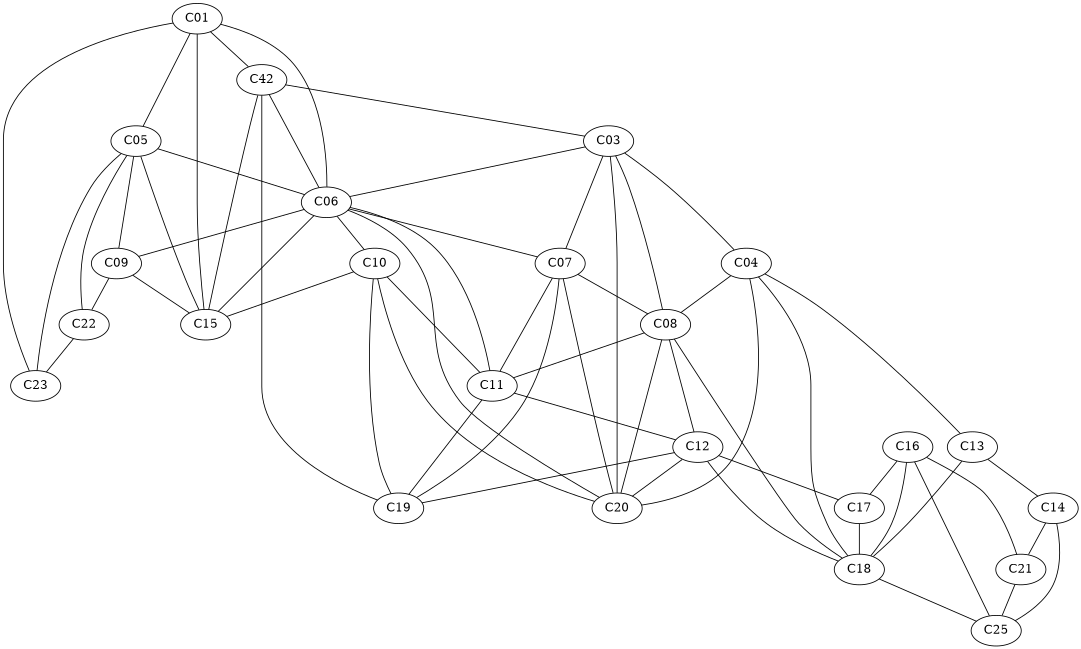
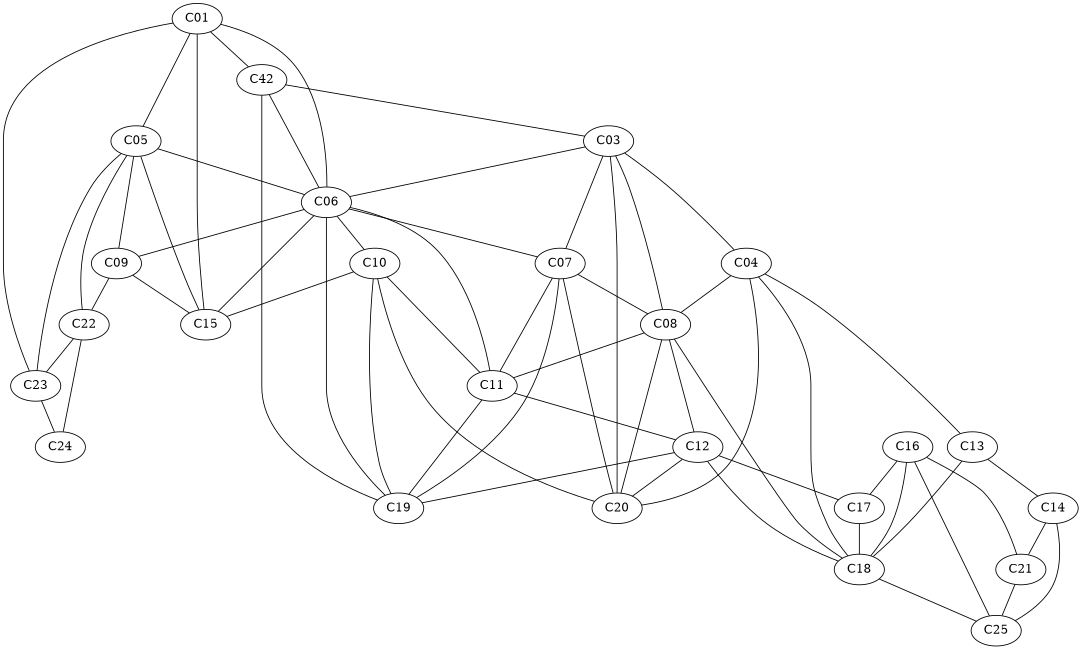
(232, 202) -> none
(444, 372) -> (326, 365)
none -> (60, 447)
